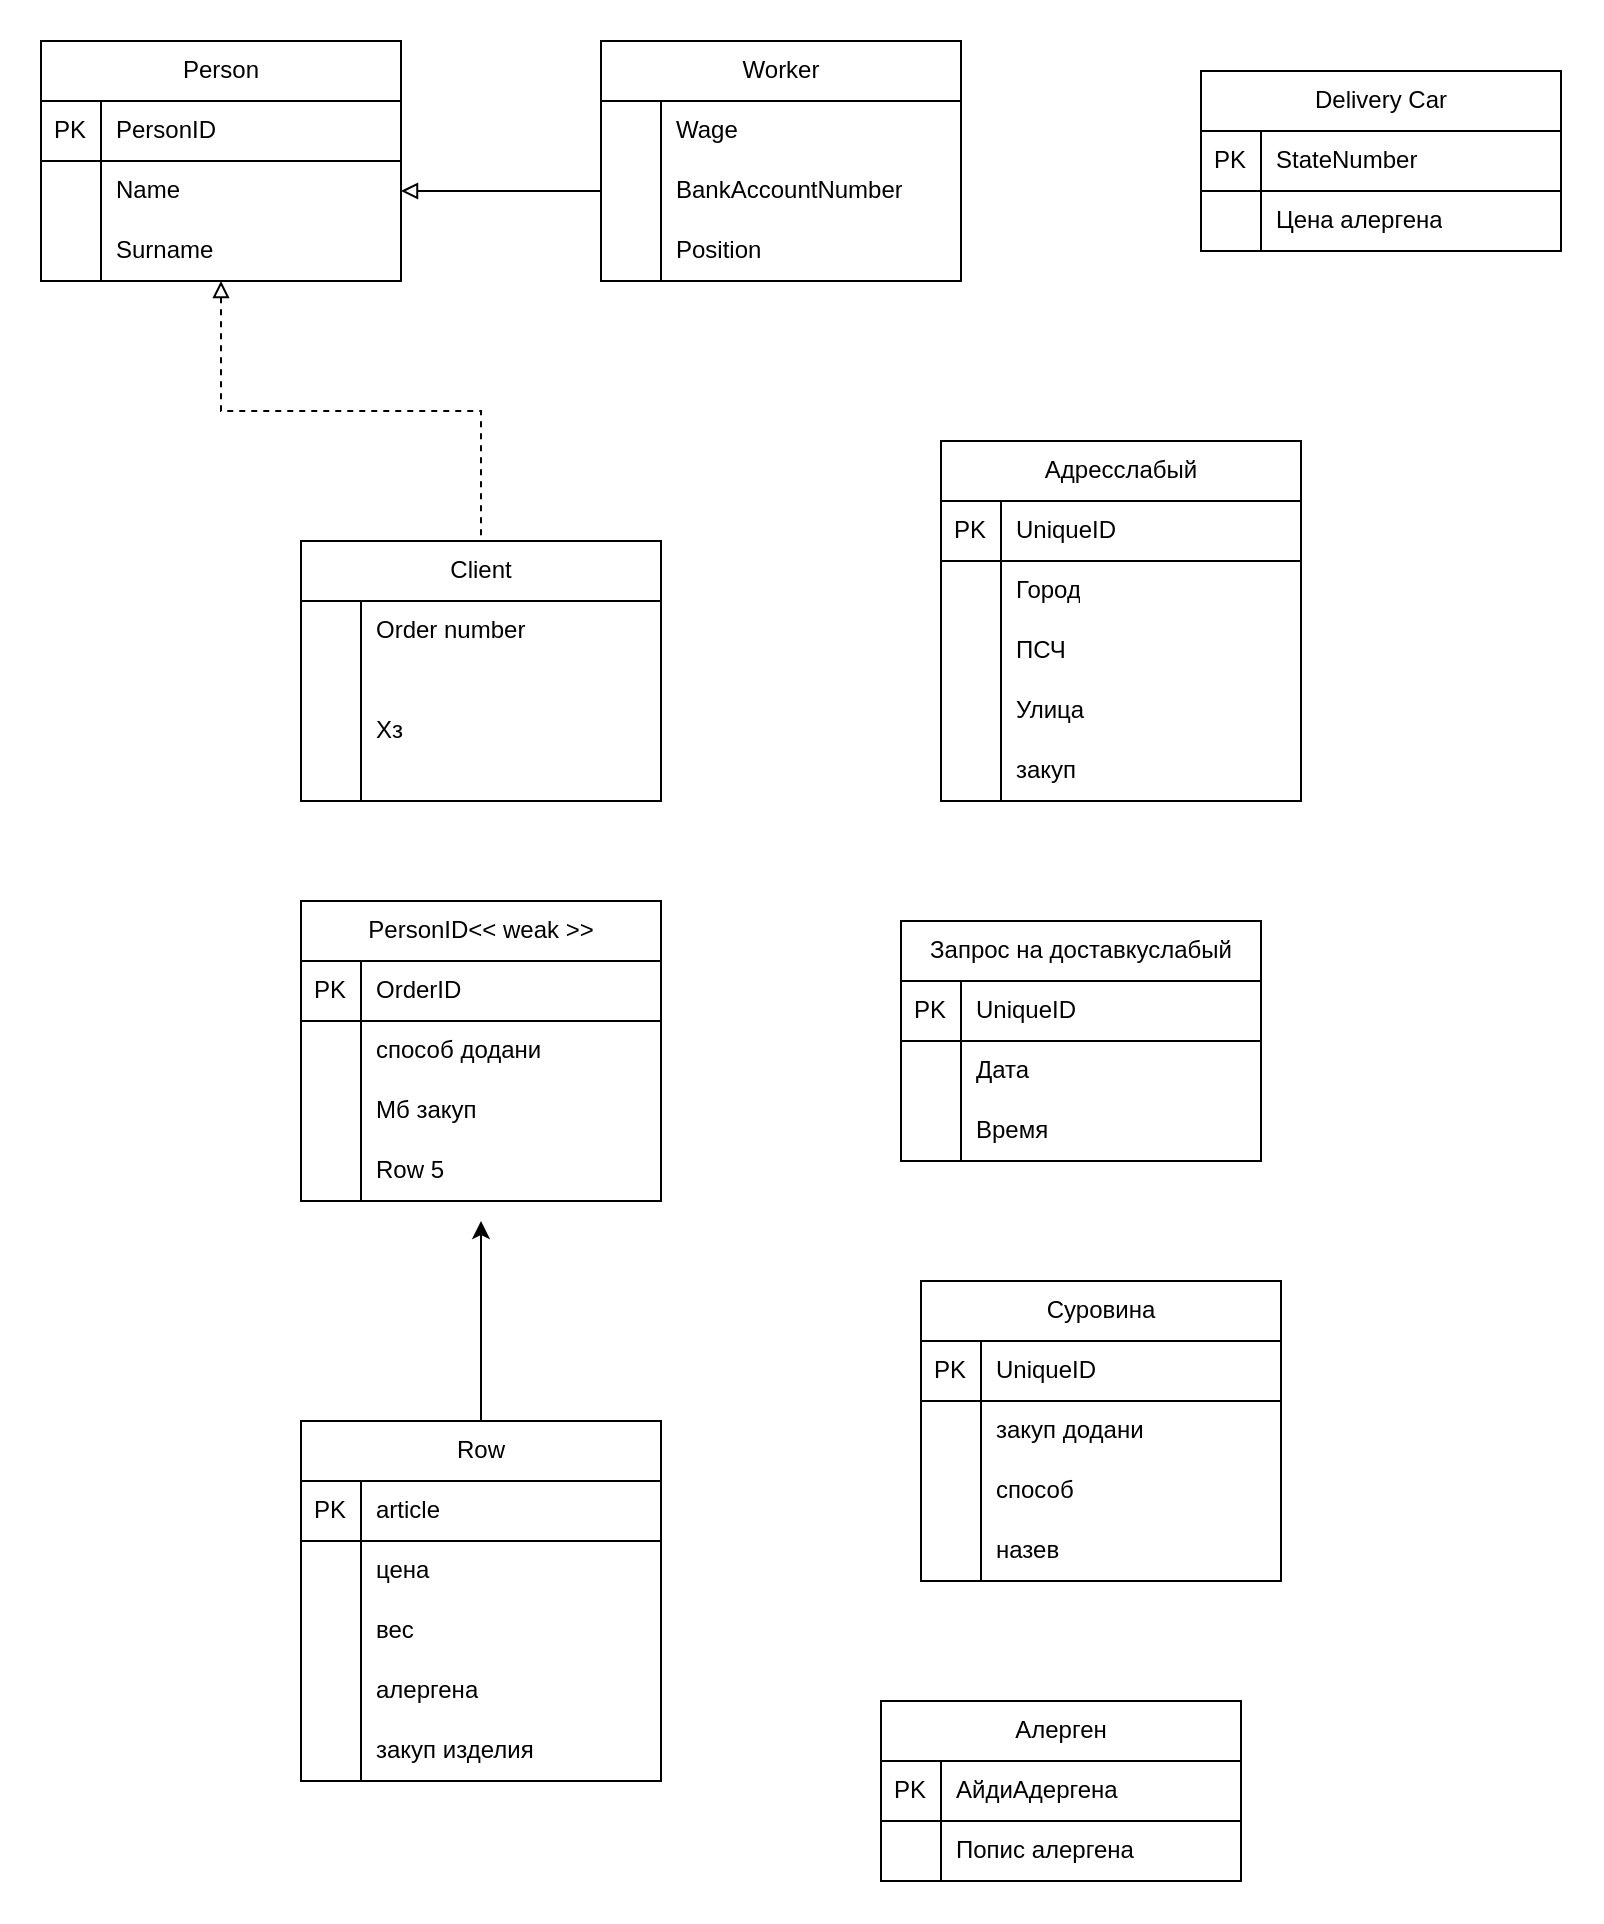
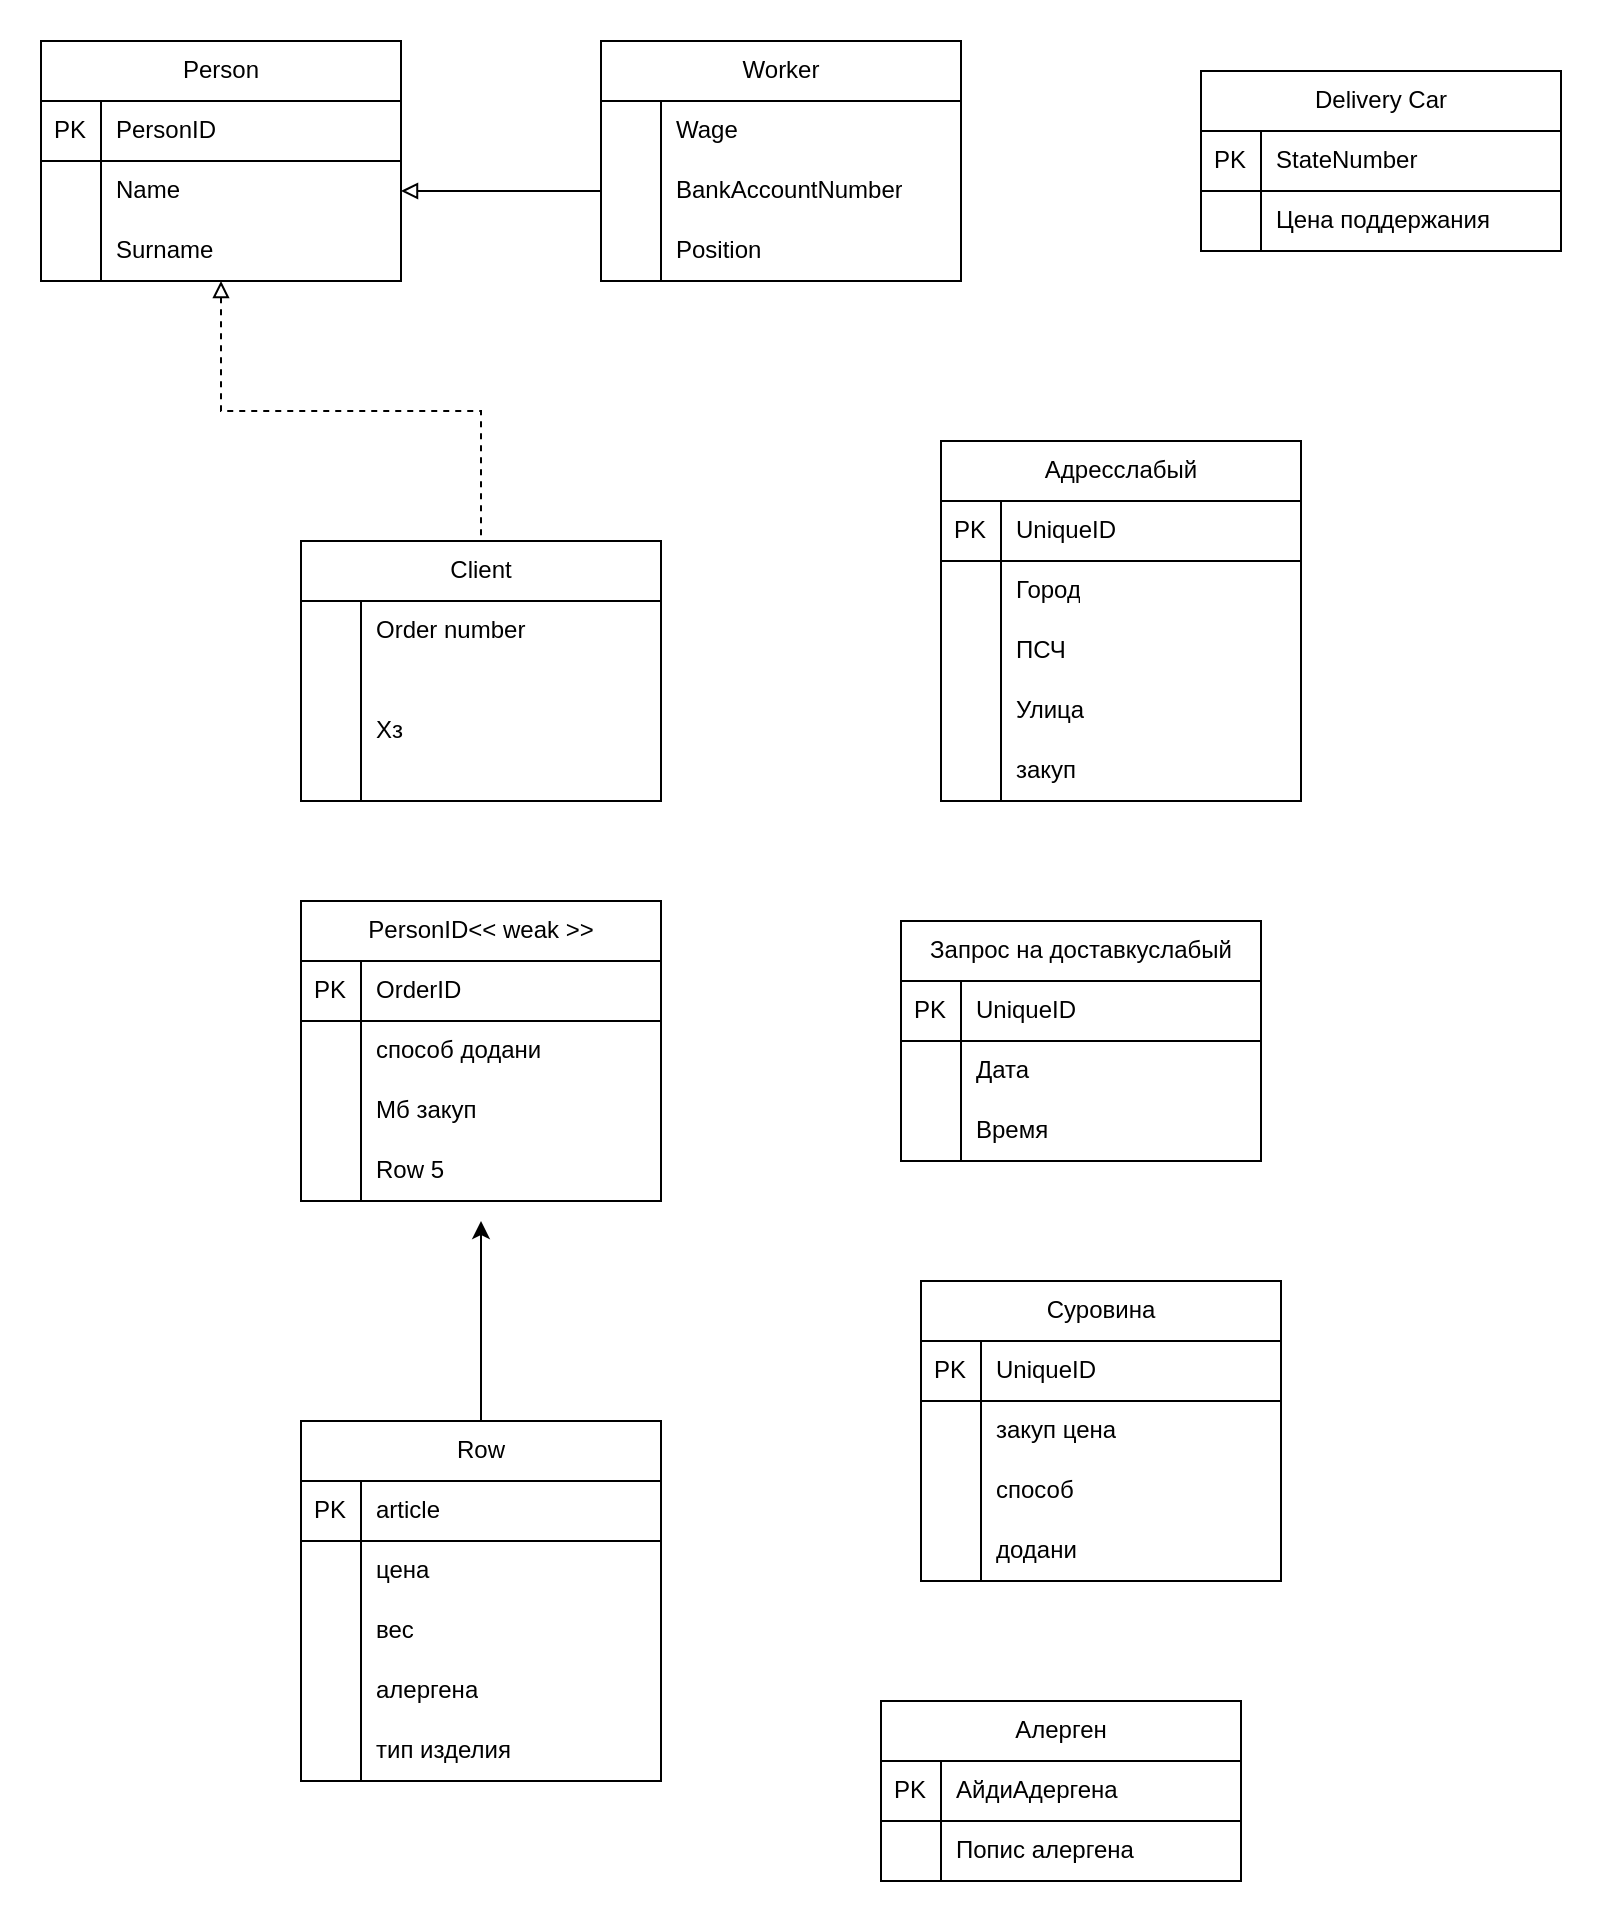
(1361, 221) -> (1381, 221)
(1075, 1431) -> (1061, 1431)
(1031, 1551) -> (1037, 1551)
(461, 1751) -> (448, 1751)
